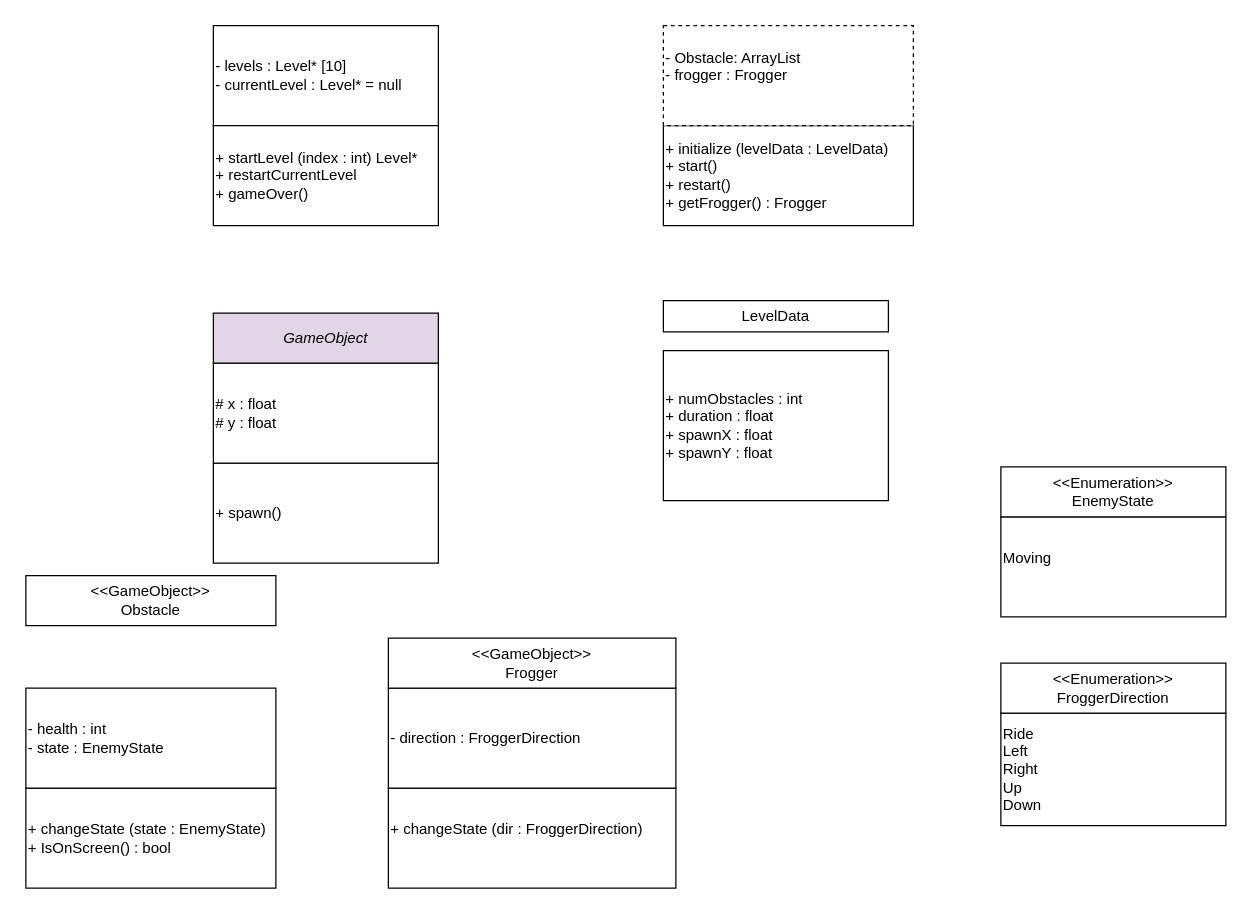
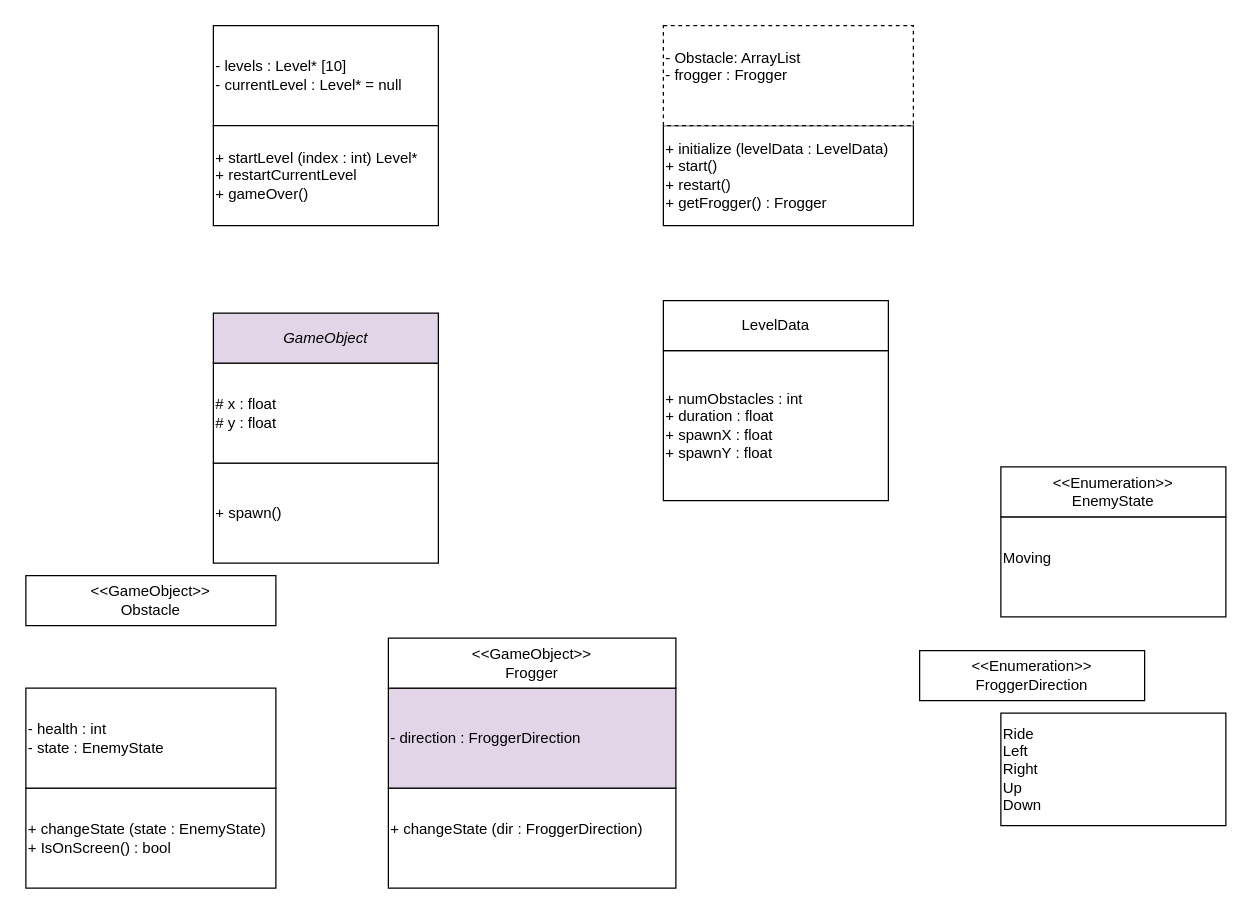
(776, 316) -> (776, 326)
(1113, 688) -> (1032, 676)
(532, 738) -> (532, 738)
